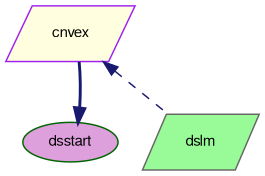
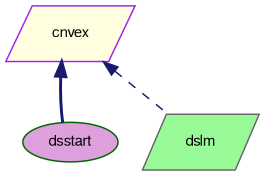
(80, 85) -> (61, 100)
